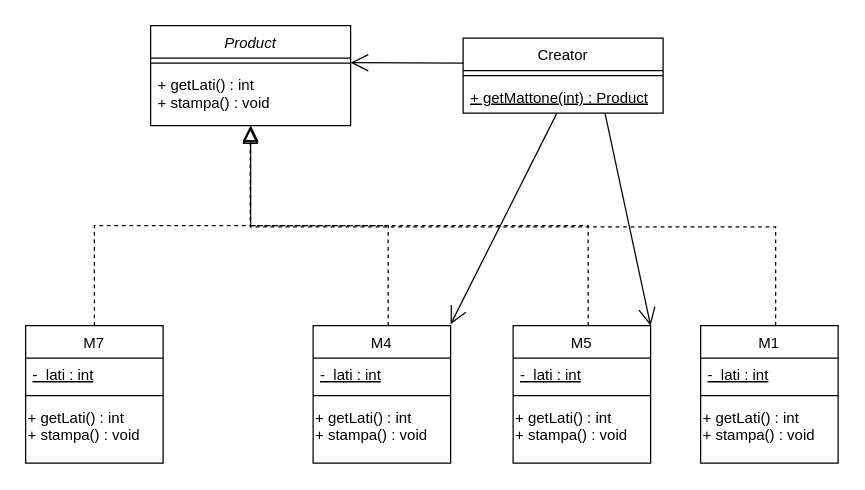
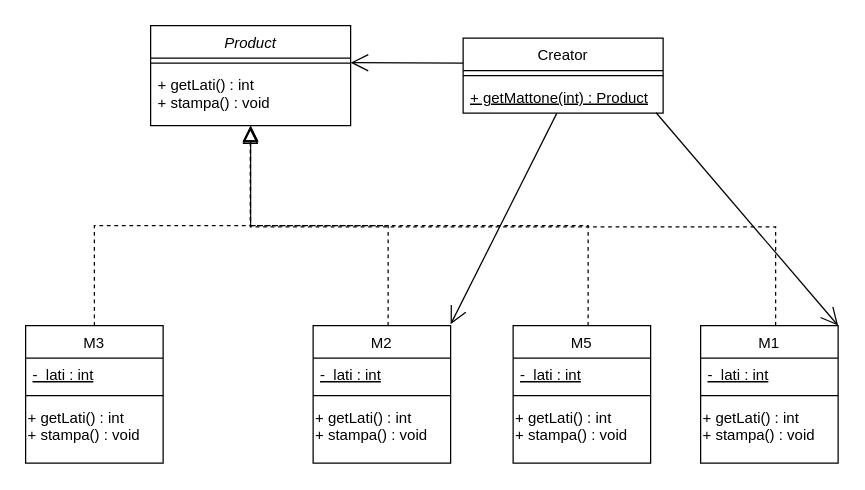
none -> (715, 182)
(628, 219) -> none
(94, 343) -> (94, 343)
(381, 343) -> (381, 343)
